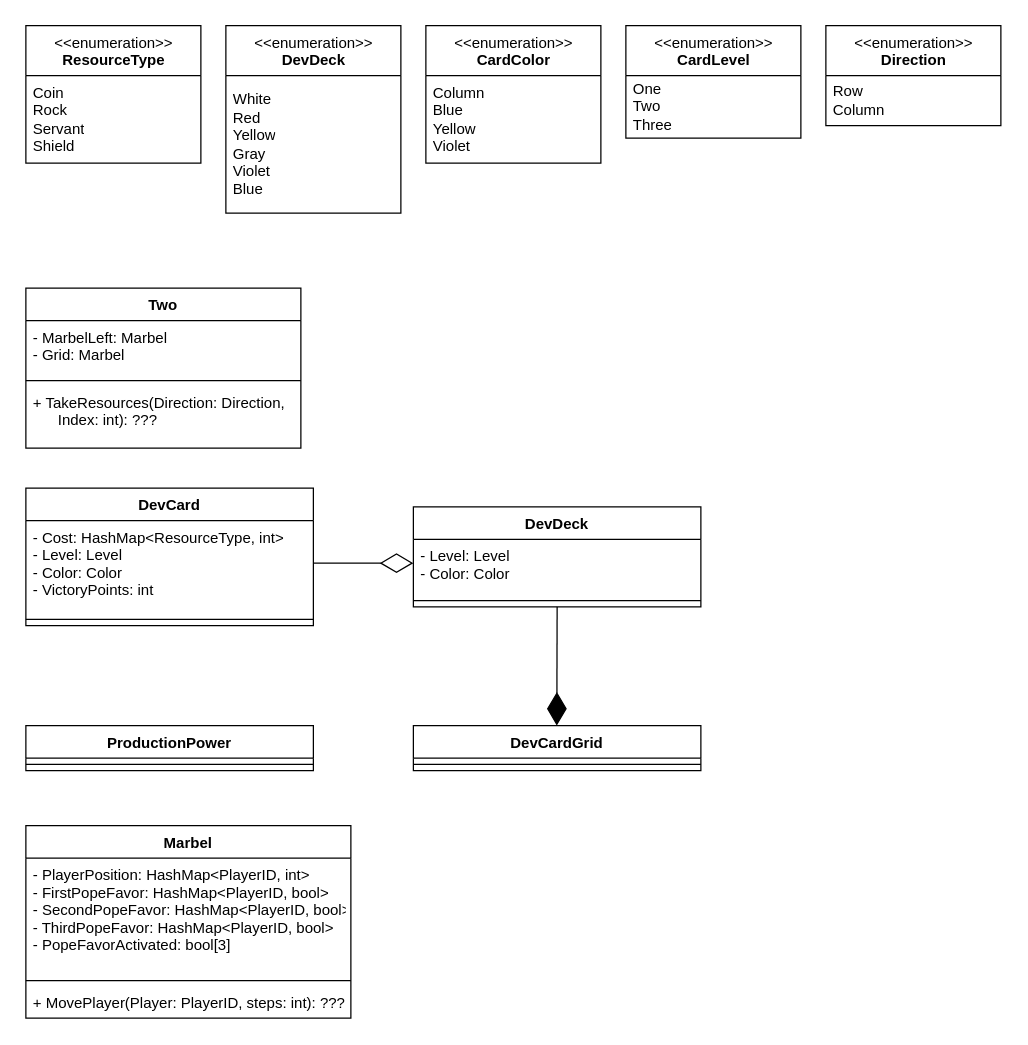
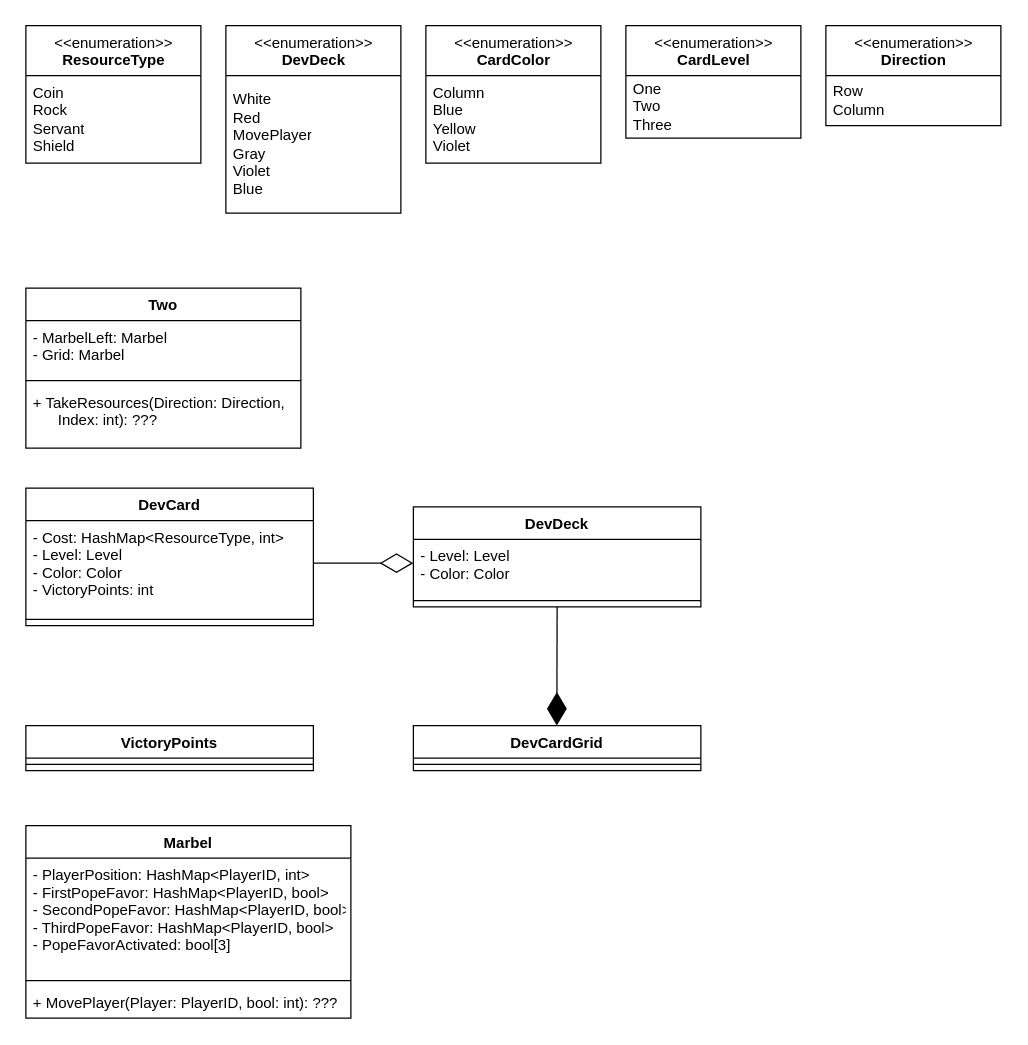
(254, 144) -> (273, 144)
(169, 743) -> (169, 743)
(205, 1003) -> (198, 1003)
